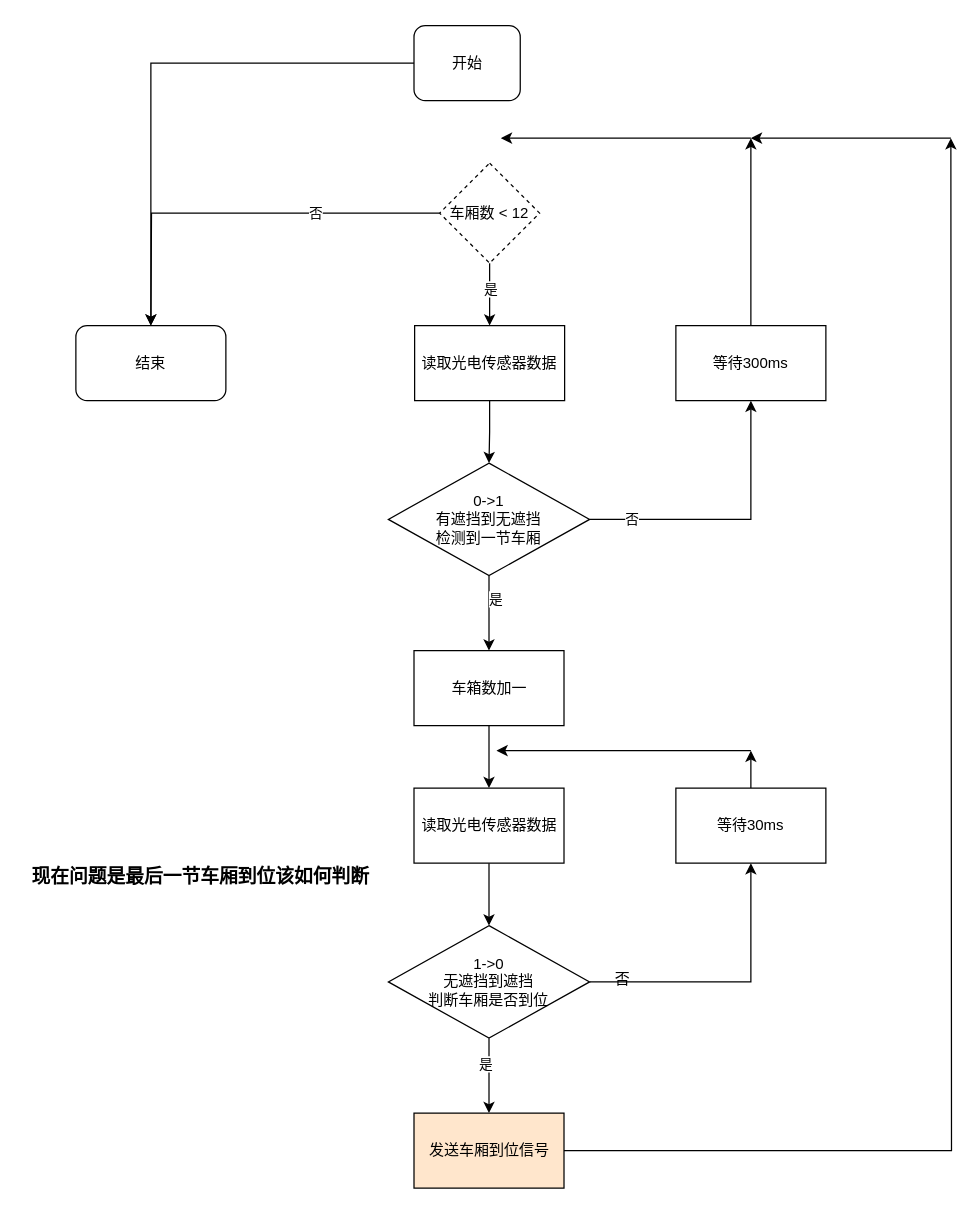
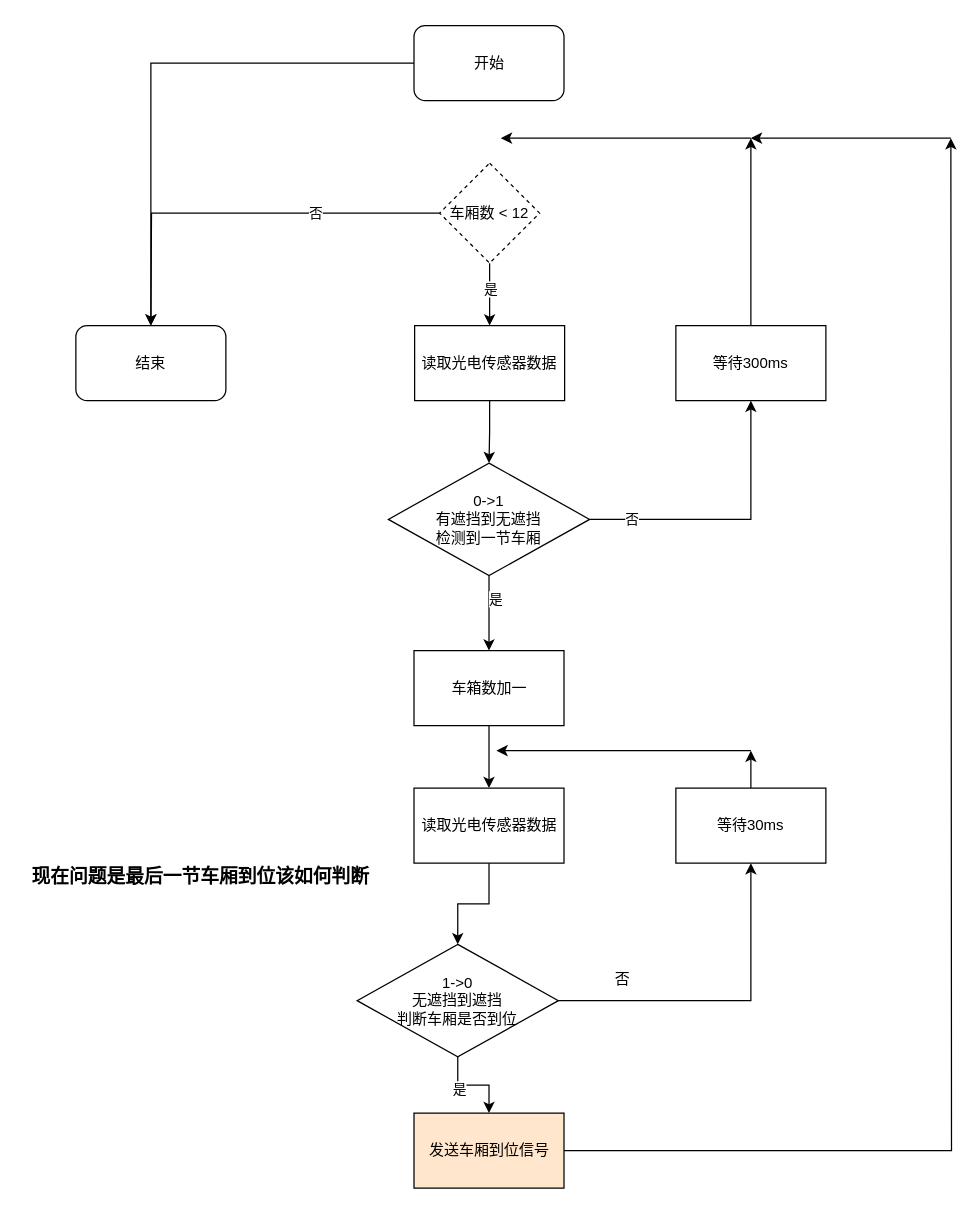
(467, 63) -> (489, 63)
(489, 982) -> (458, 1001)
